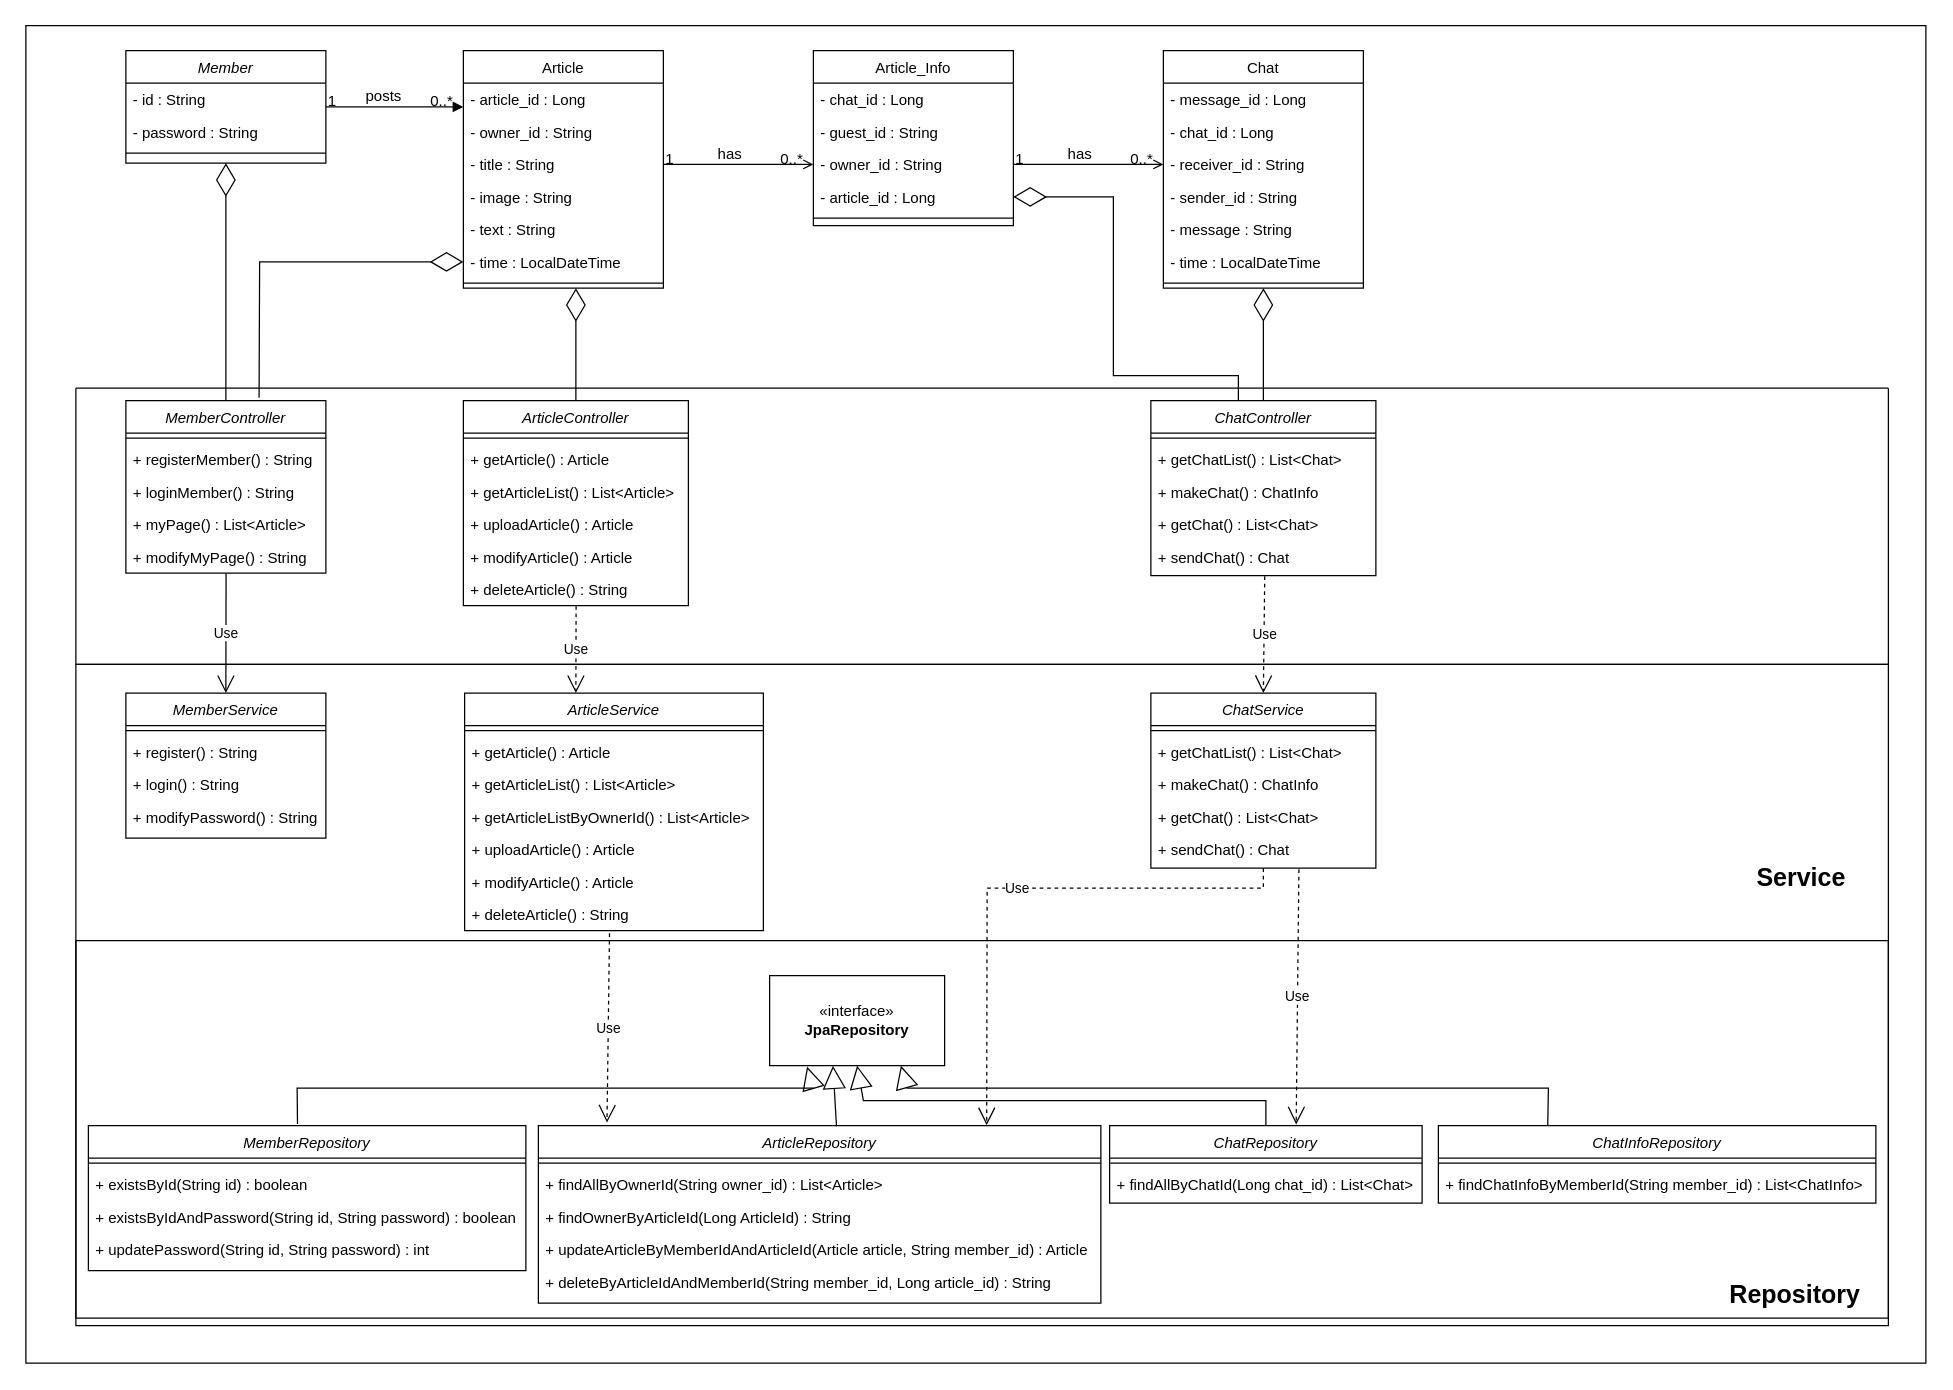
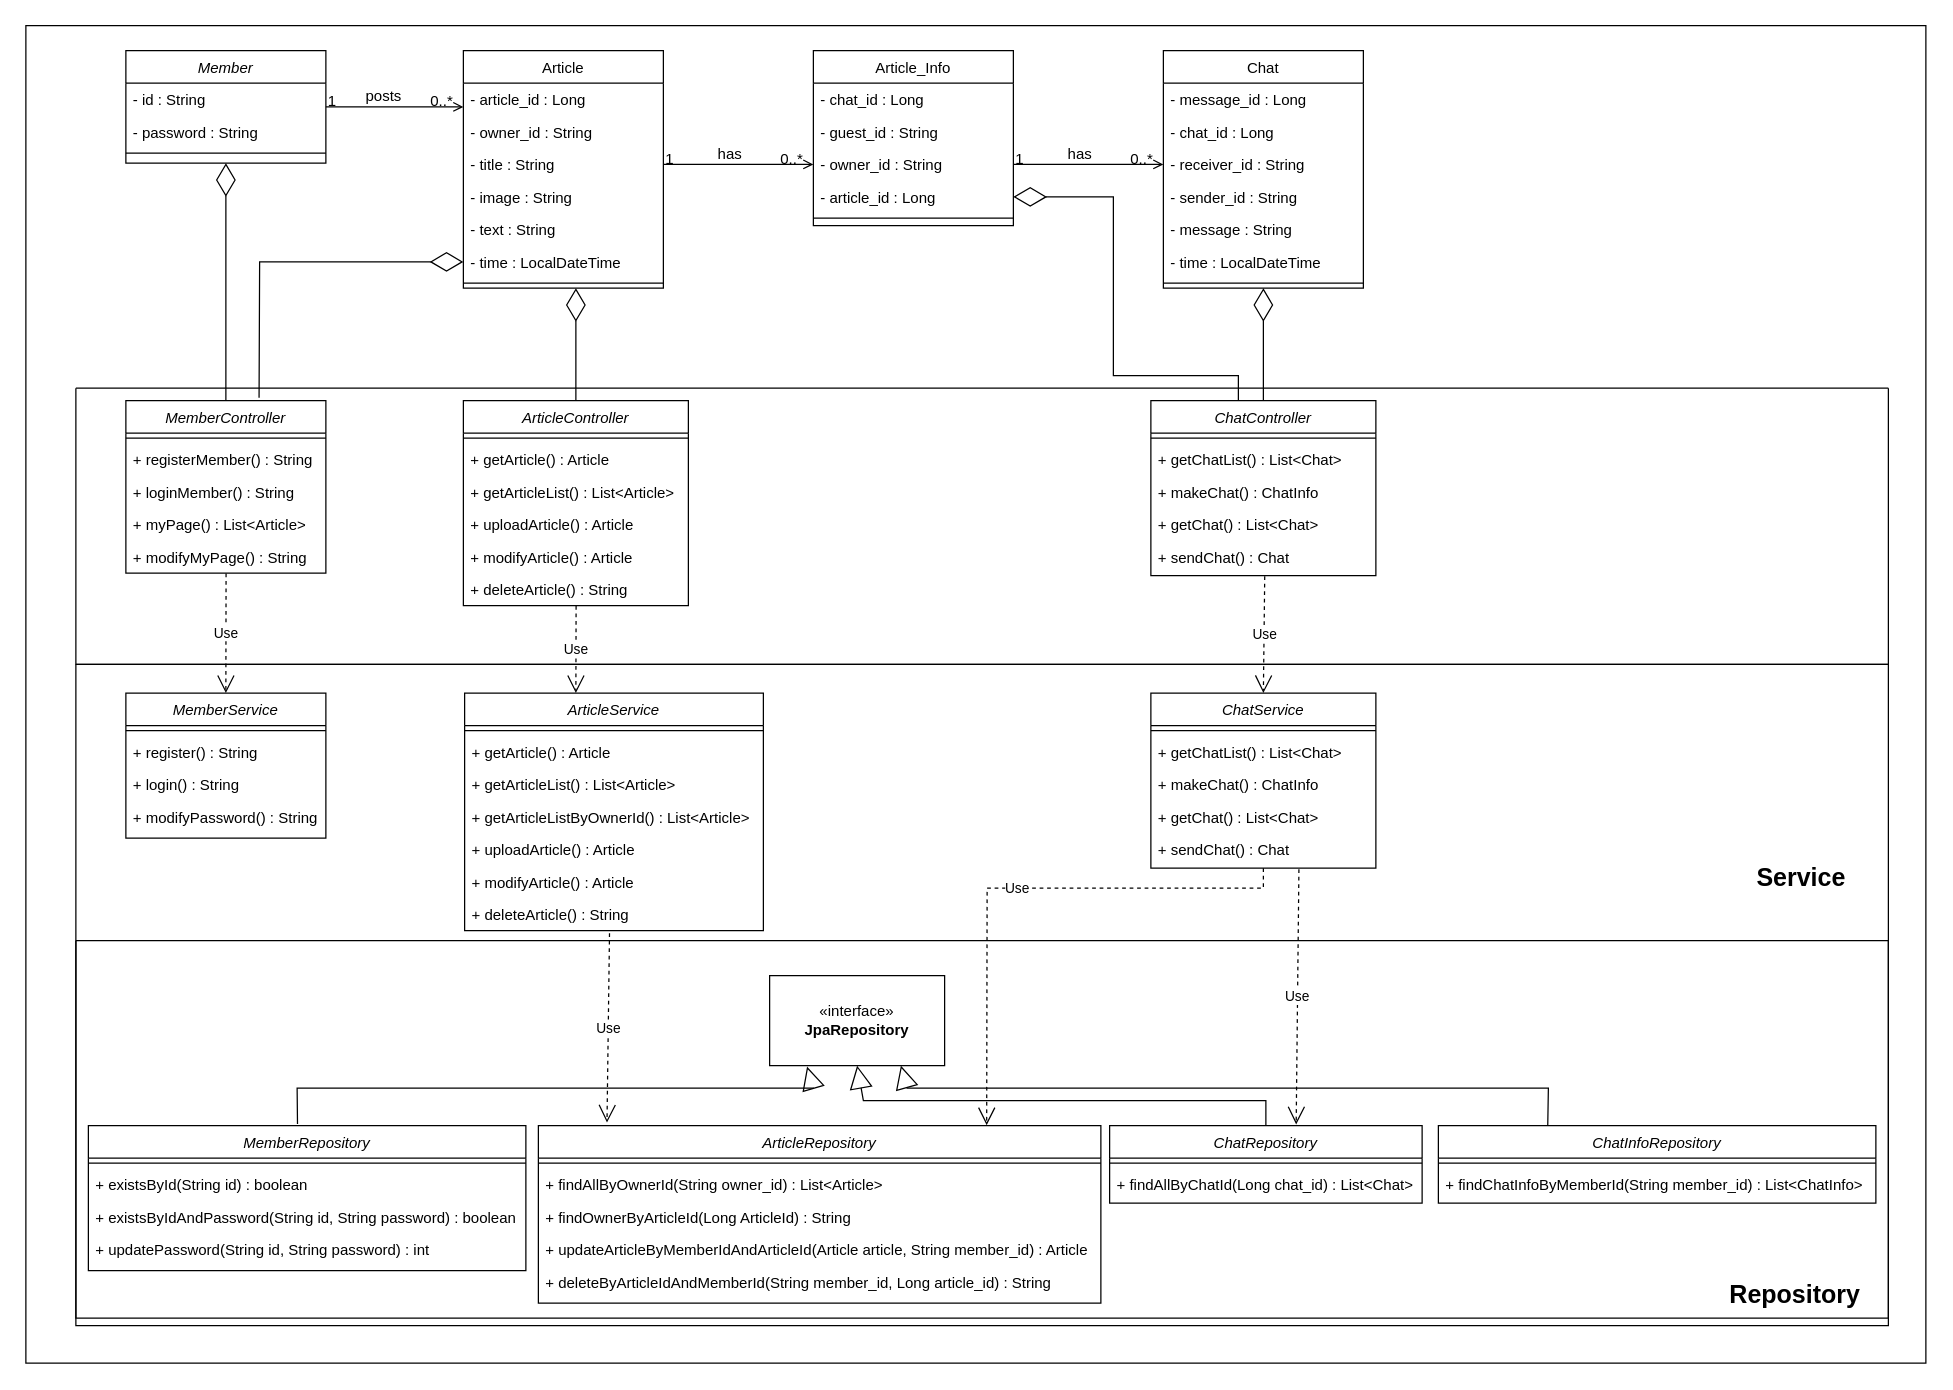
(452, 107) -> (455, 107)
(226, 601) -> (226, 601)
(835, 1108) -> none
